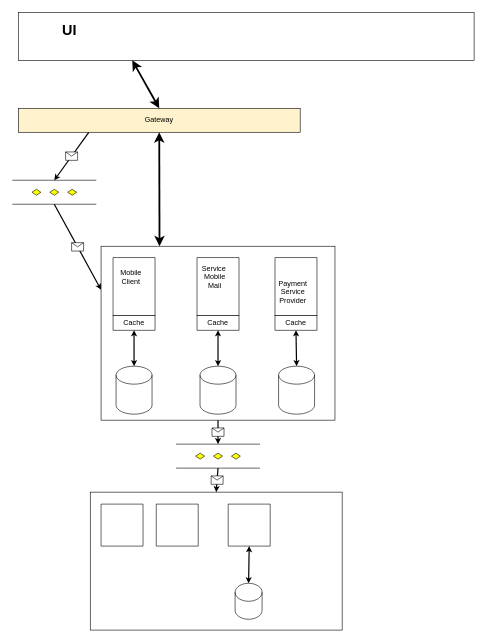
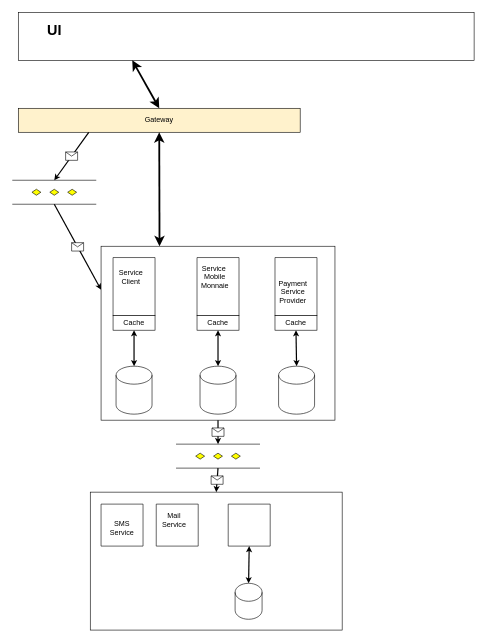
(69, 30) -> (54, 30)
(131, 277) -> (131, 277)
(215, 277) -> (215, 277)
none -> (174, 520)
none -> (122, 528)
